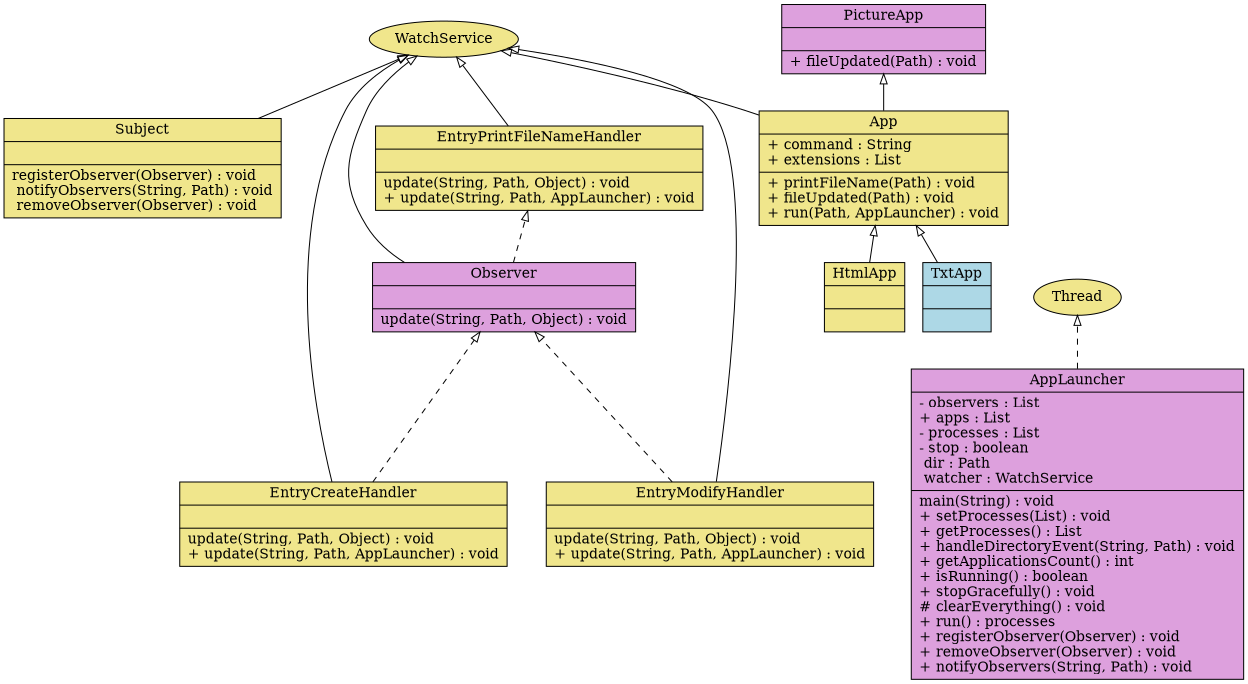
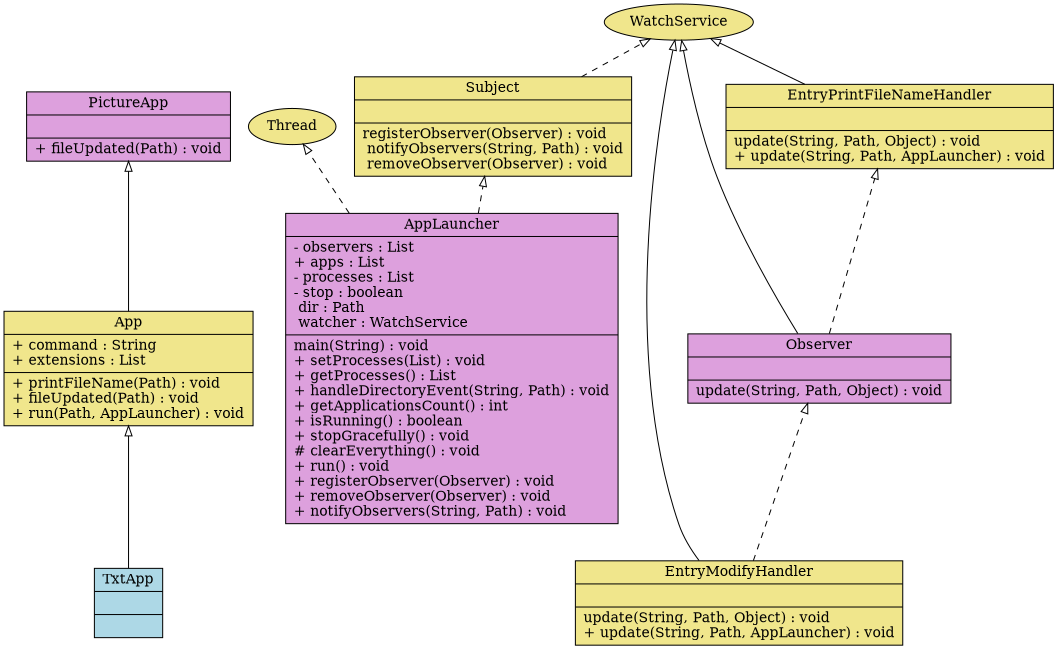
(636, 80) -> none
(328, 89) -> (611, 60)
none -> (481, 200)
(865, 297) -> none
(343, 524) -> none
(988, 622) -> (342, 466)
